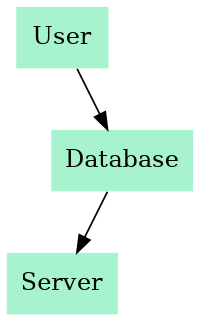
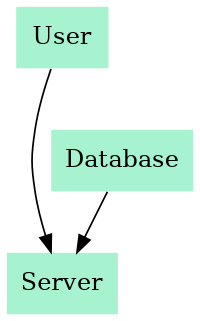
(88, 91) -> (32, 152)
